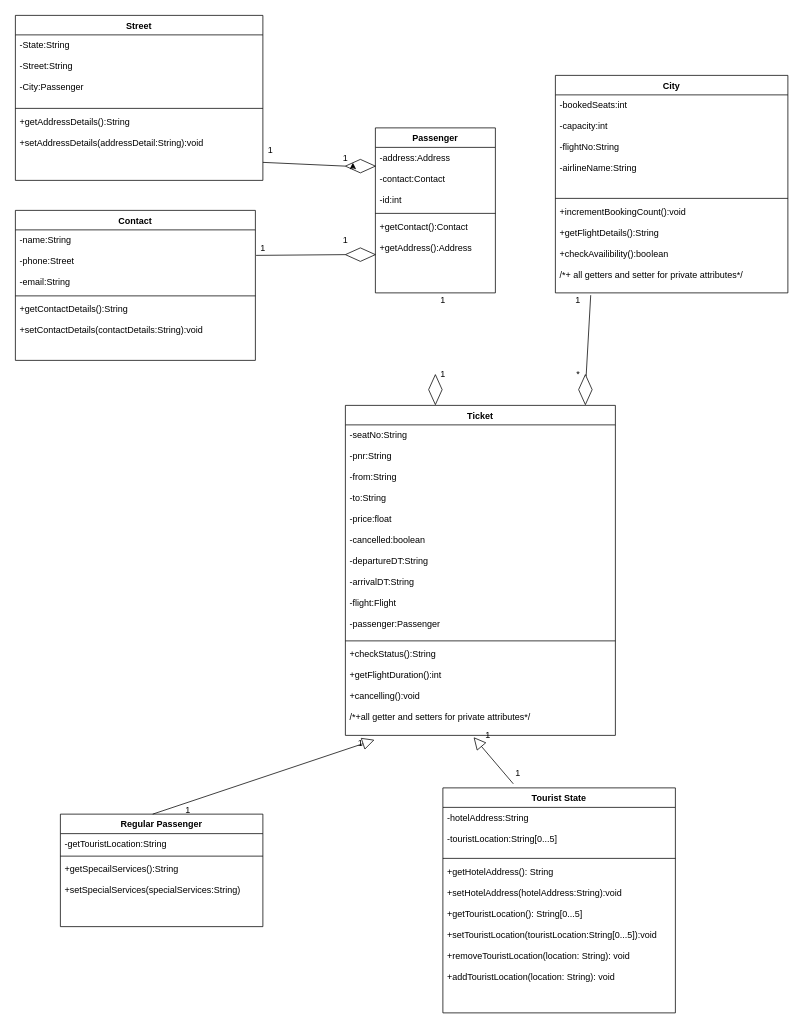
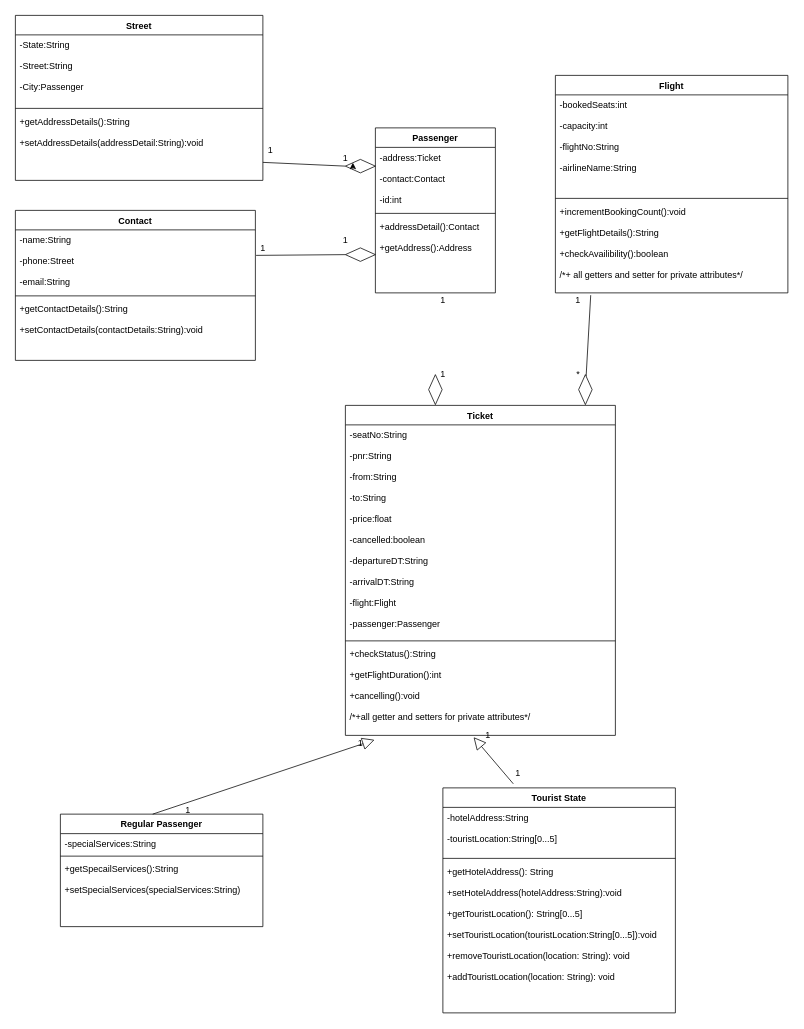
(671, 86) -> (671, 86)
(419, 158) -> (415, 158)
(431, 227) -> (436, 227)
(125, 844) -> (117, 844)
